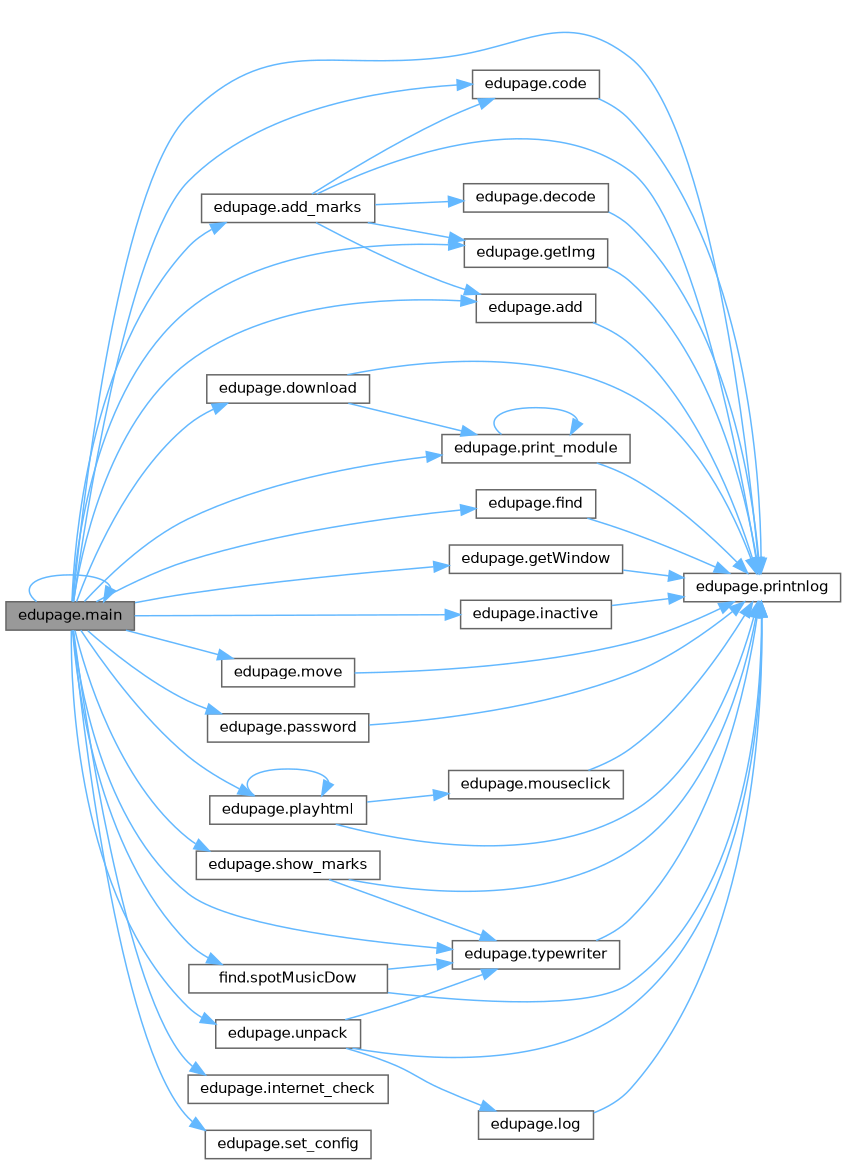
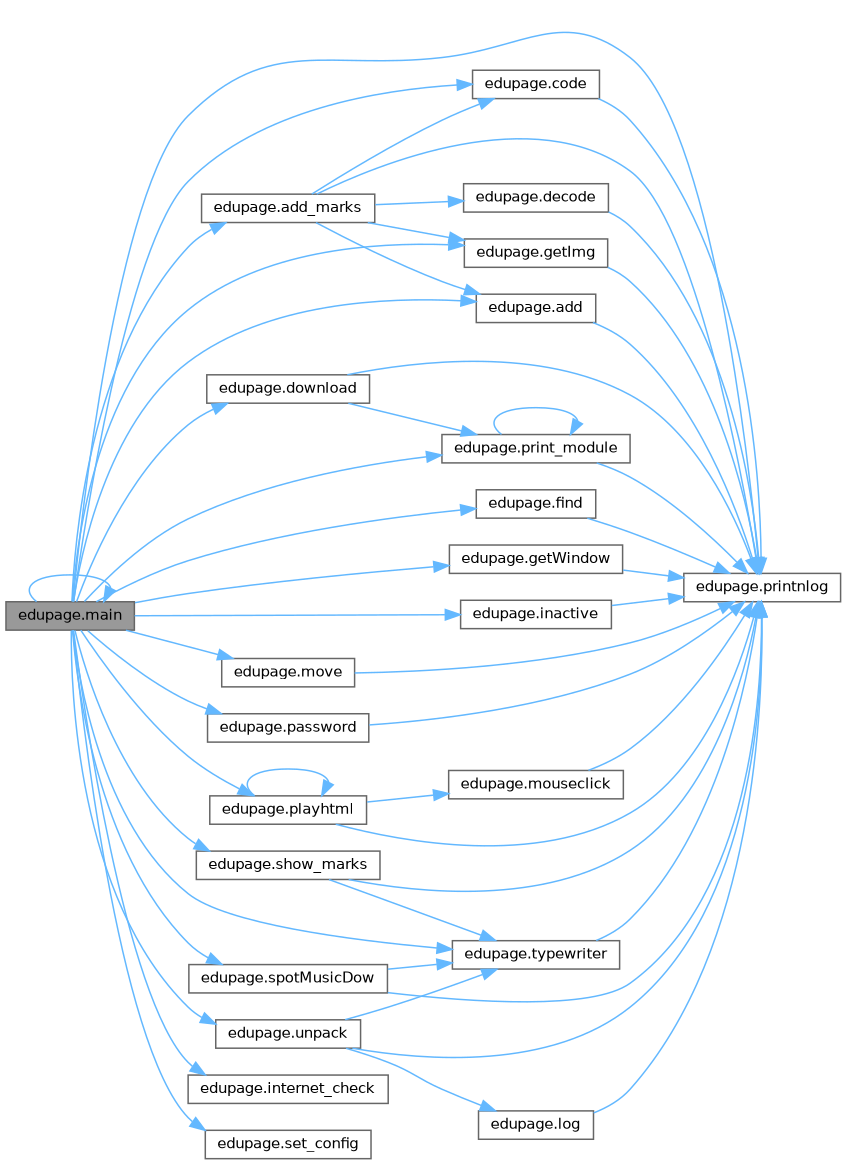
(288, 979) -> (288, 979)
